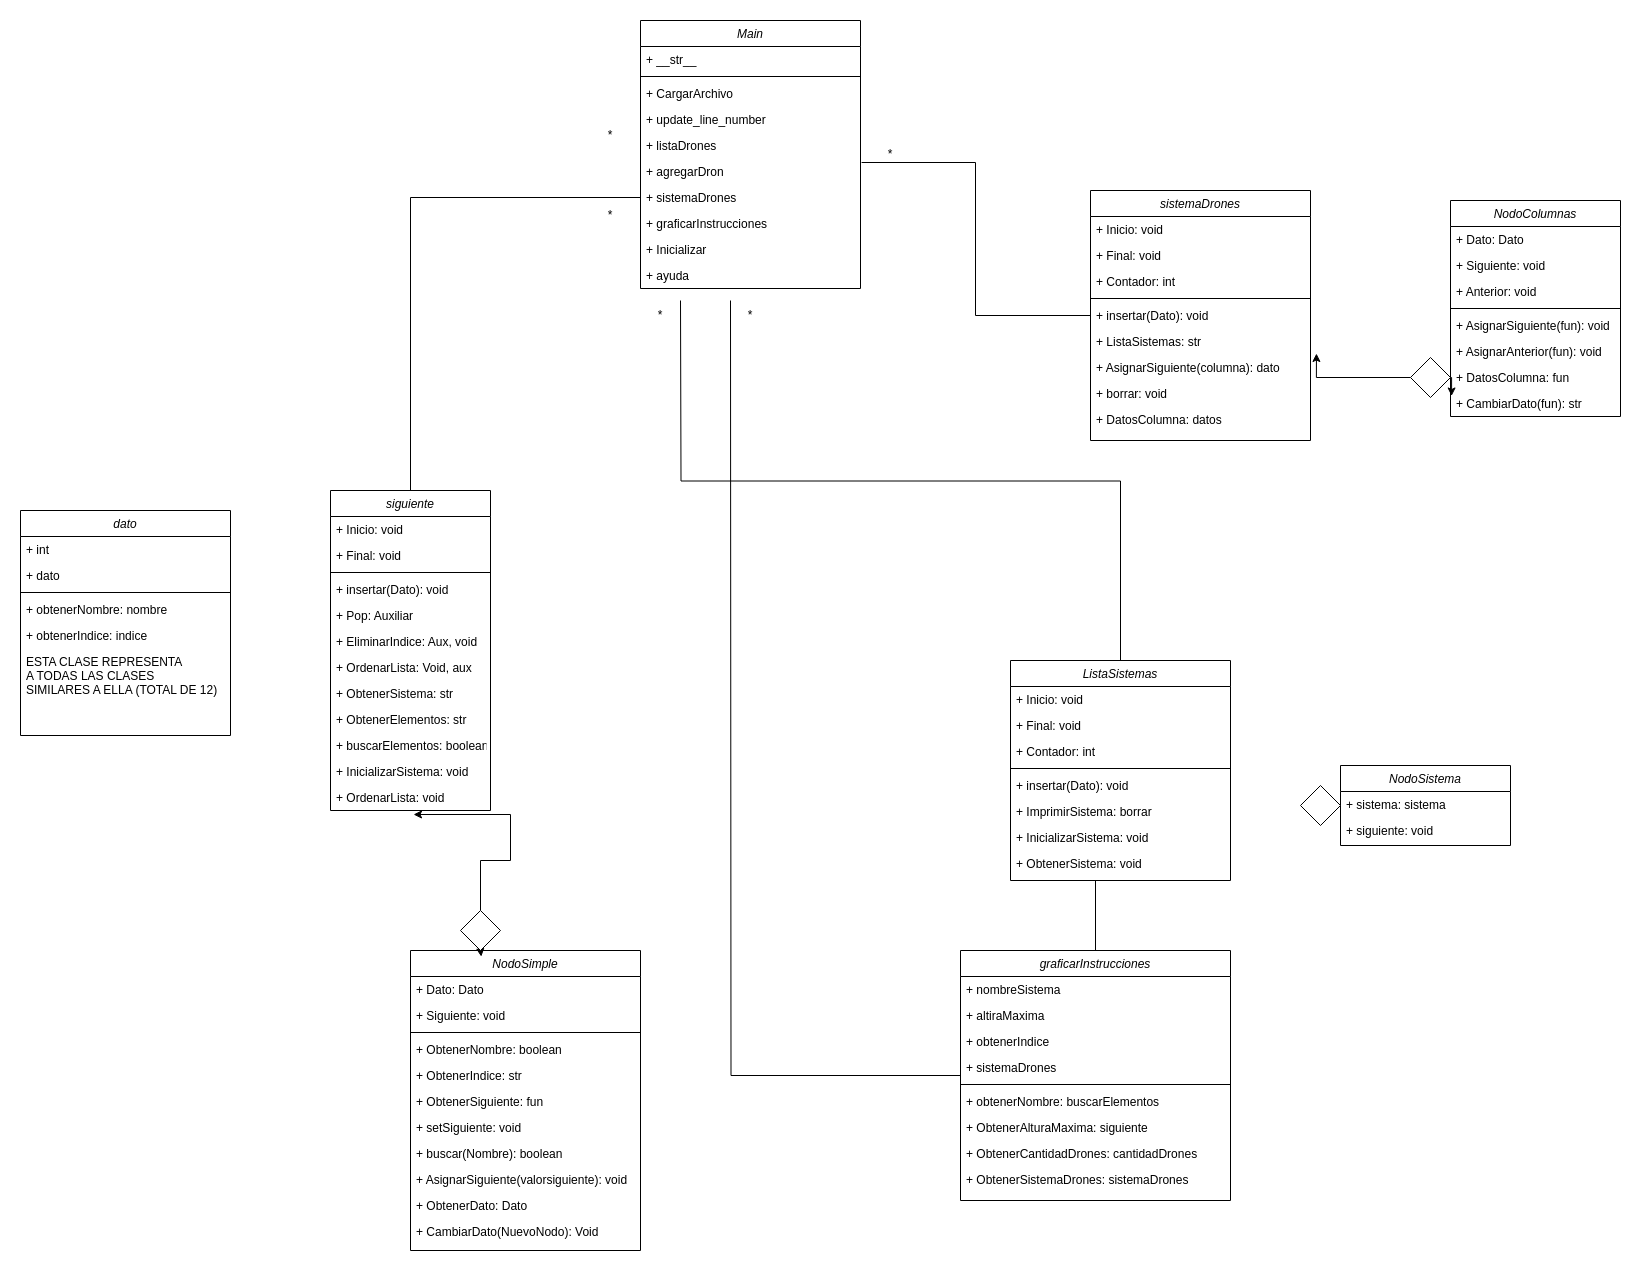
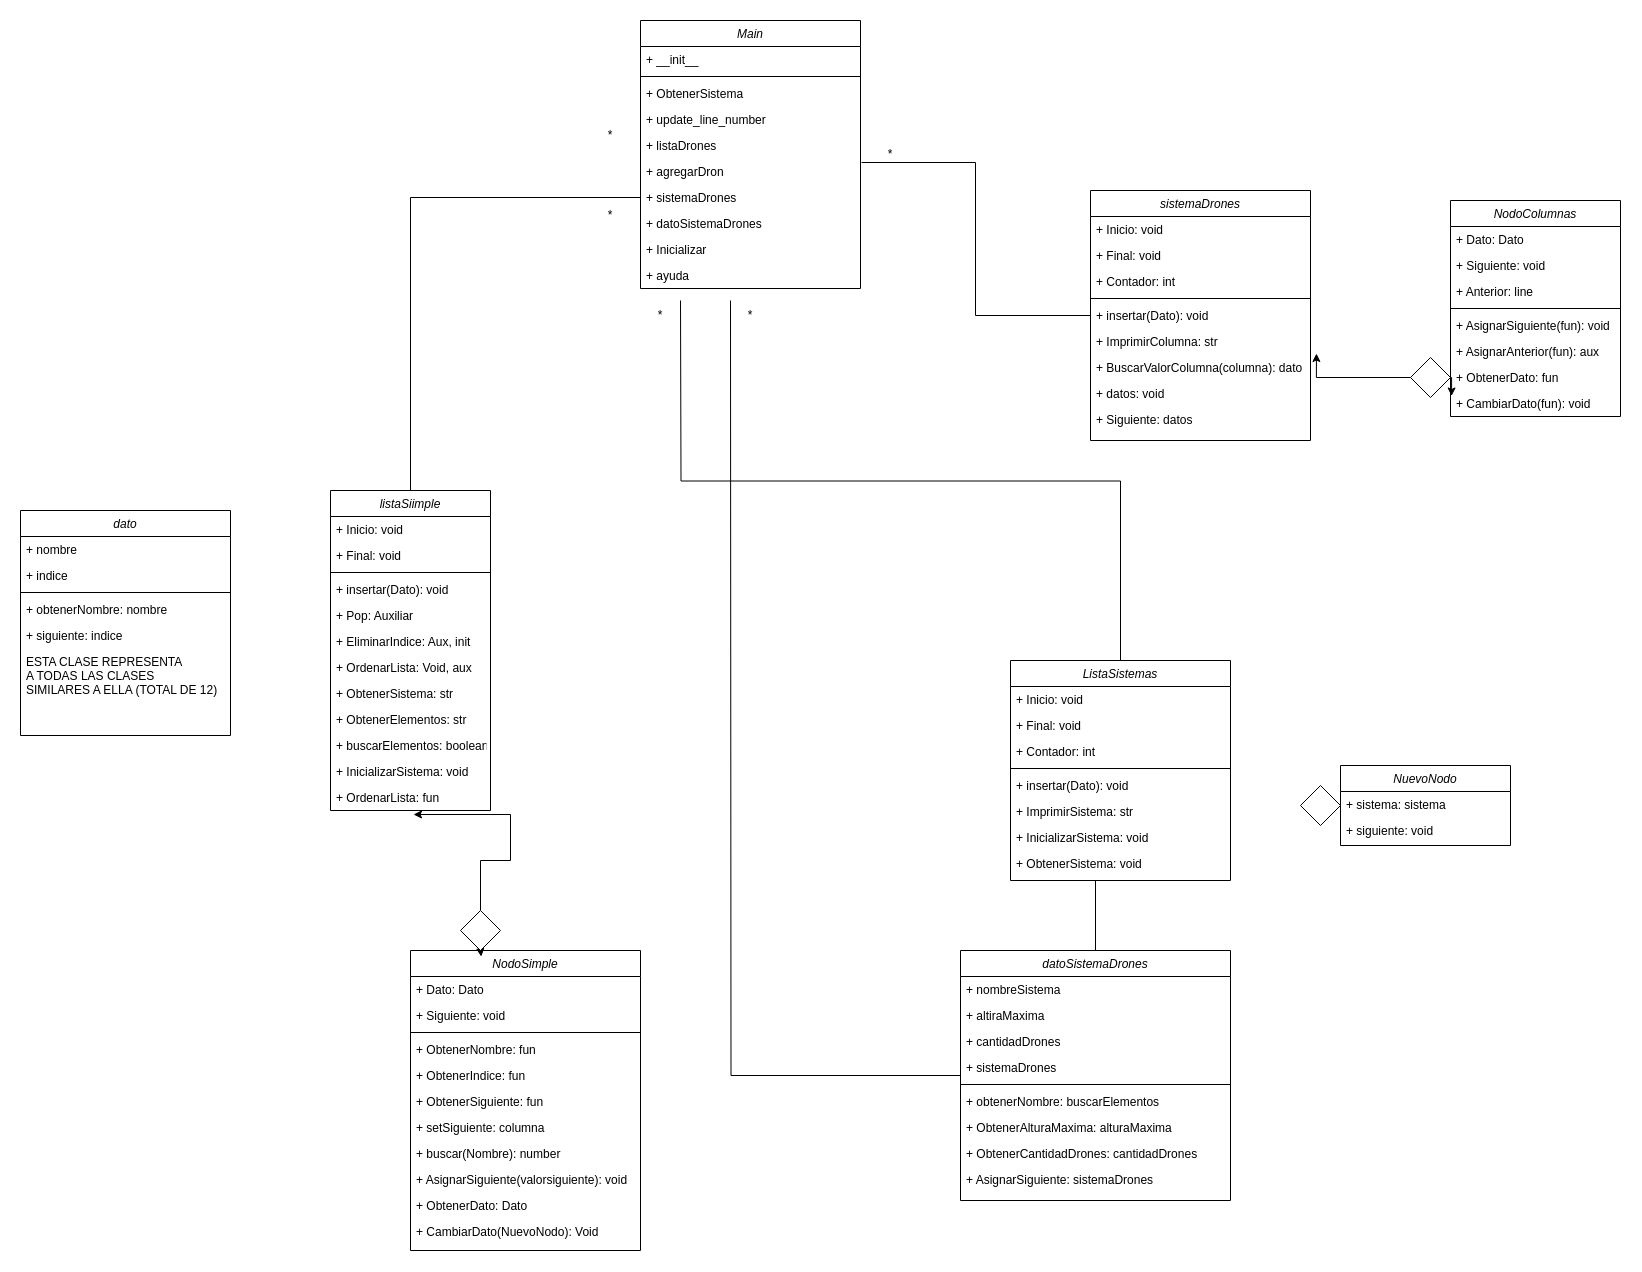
(675, 60) -> (675, 60)
(693, 94) -> (697, 94)
(719, 224) -> (707, 224)
(1502, 292) -> (1500, 292)
(1155, 342) -> (1161, 342)
(1541, 352) -> (1539, 352)
(1196, 368) -> (1204, 368)
(1514, 378) -> (1512, 378)
(1137, 394) -> (1133, 394)
(1527, 404) -> (1529, 404)
(1160, 420) -> (1149, 420)
(410, 504) -> (410, 504)
(40, 550) -> (51, 550)
(45, 576) -> (48, 576)
(94, 636) -> (79, 636)
(411, 642) -> (410, 642)
(1425, 779) -> (1425, 779)
(395, 798) -> (394, 798)
(1091, 812) -> (1081, 812)
(1095, 964) -> (1095, 964)
(1013, 1042) -> (1017, 1042)
(490, 1050) -> (479, 1050)
(477, 1076) -> (477, 1076)
(474, 1128) -> (484, 1128)
(1063, 1128) -> (1073, 1128)
(494, 1154) -> (492, 1154)
(1083, 1180) -> (1066, 1180)
